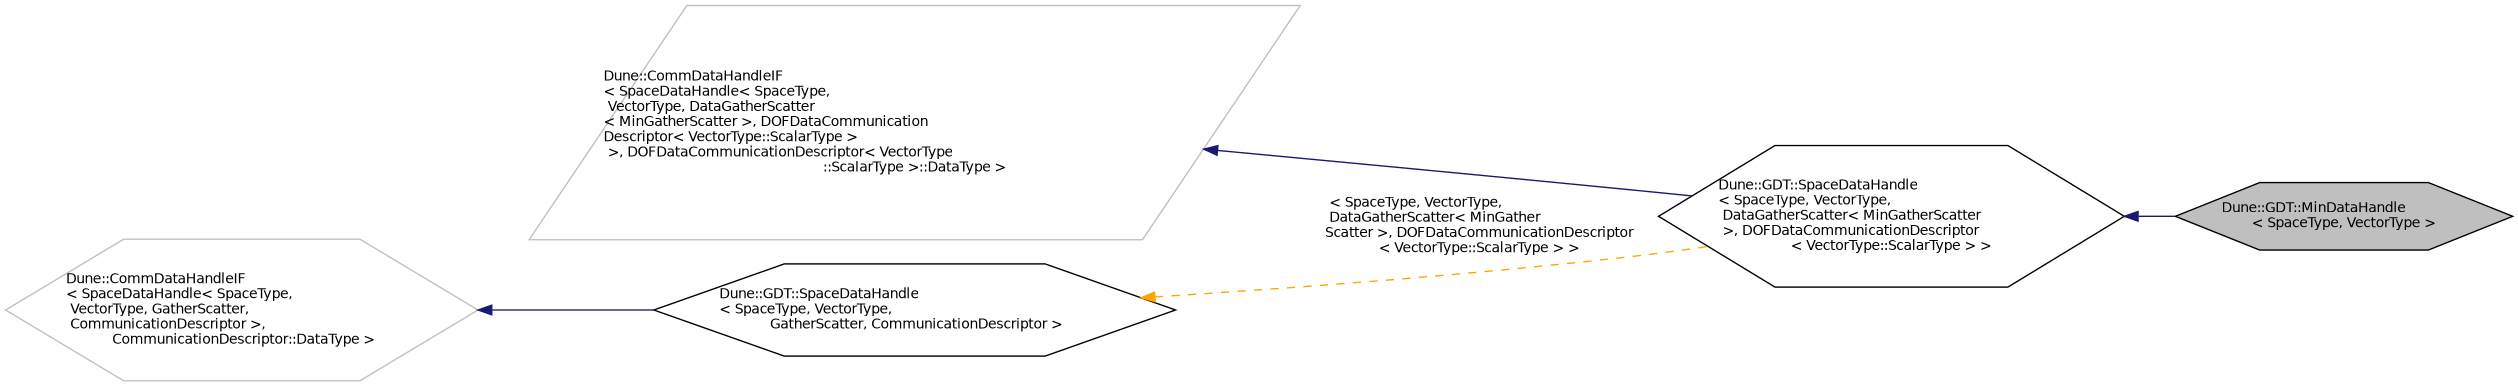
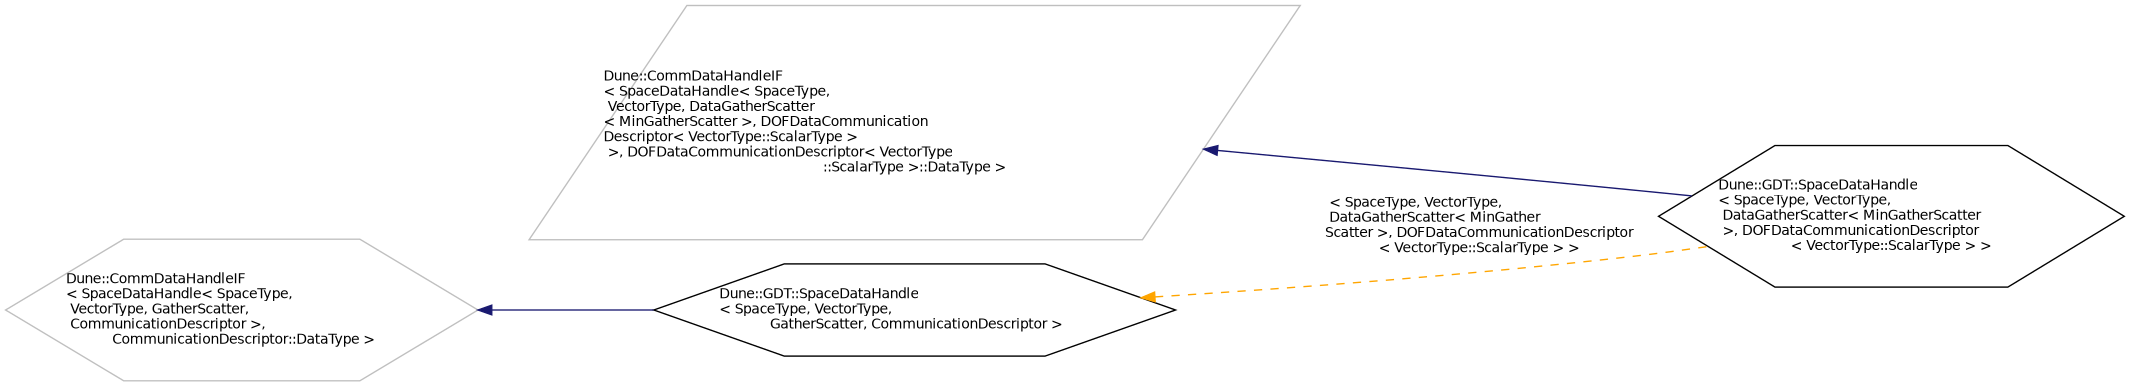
(2344, 216) -> none
